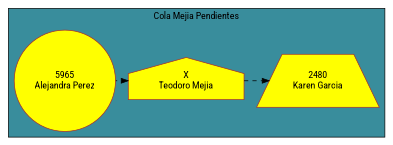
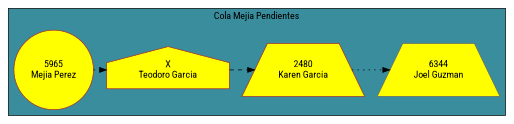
none -> (439, 70)
(65, 81) -> (54, 70)
(186, 81) -> (168, 70)
